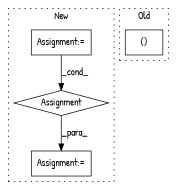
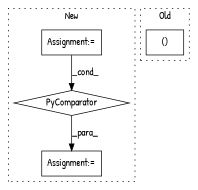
(61, 103) -> (72, 103)
